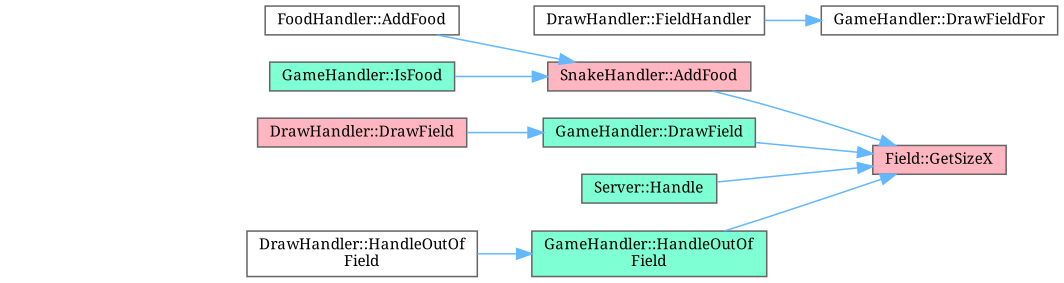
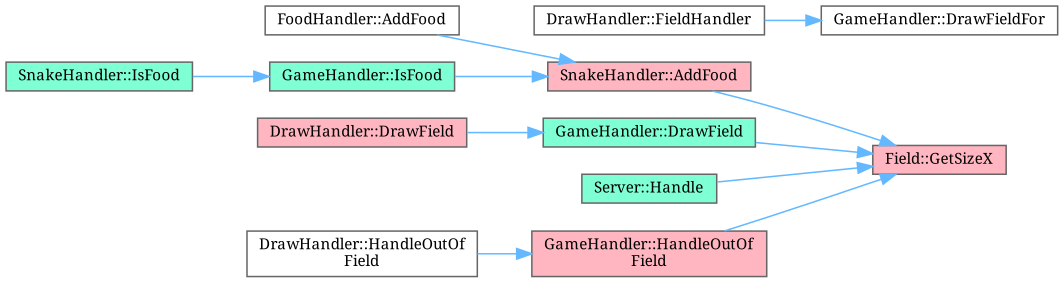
none -> (99, 77)
(649, 254) -> (649, 254)
